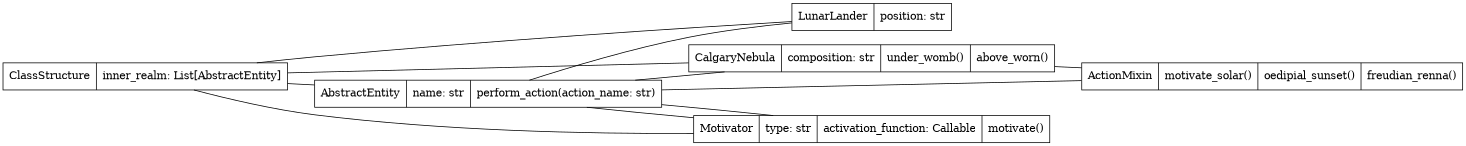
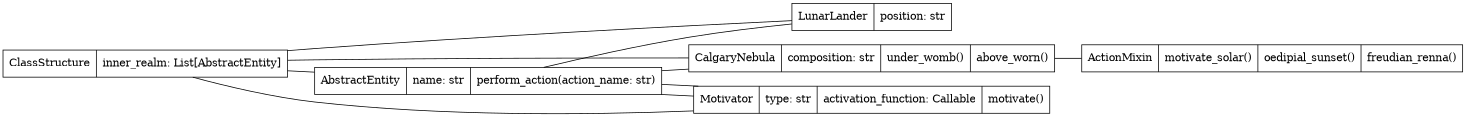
(872, 85) -> none
